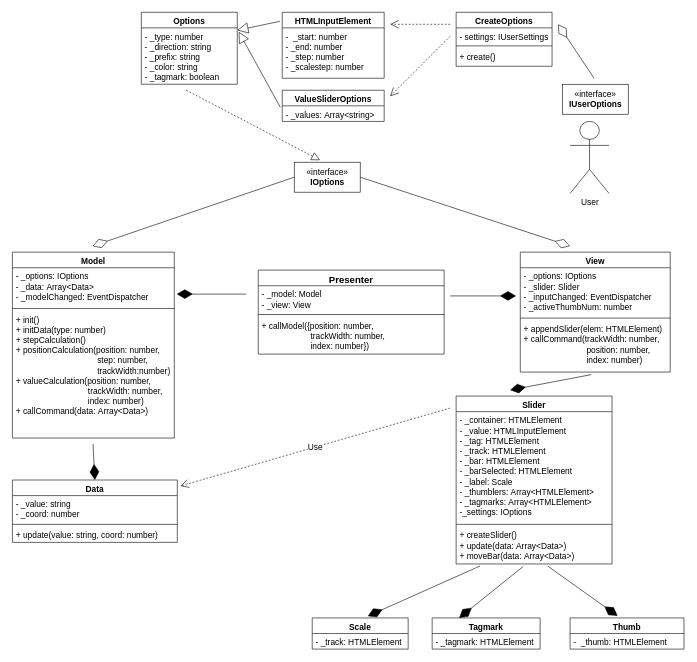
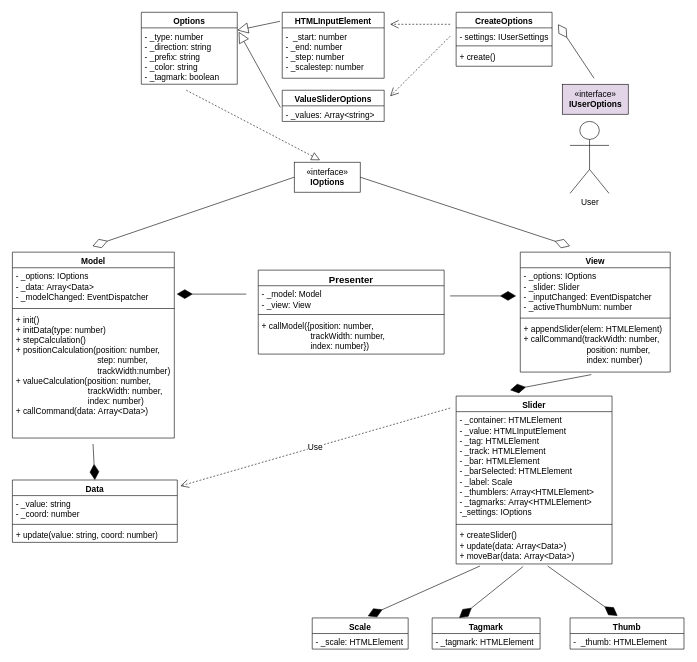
(596, 99) -> (596, 99)
(363, 643) -> (362, 643)
